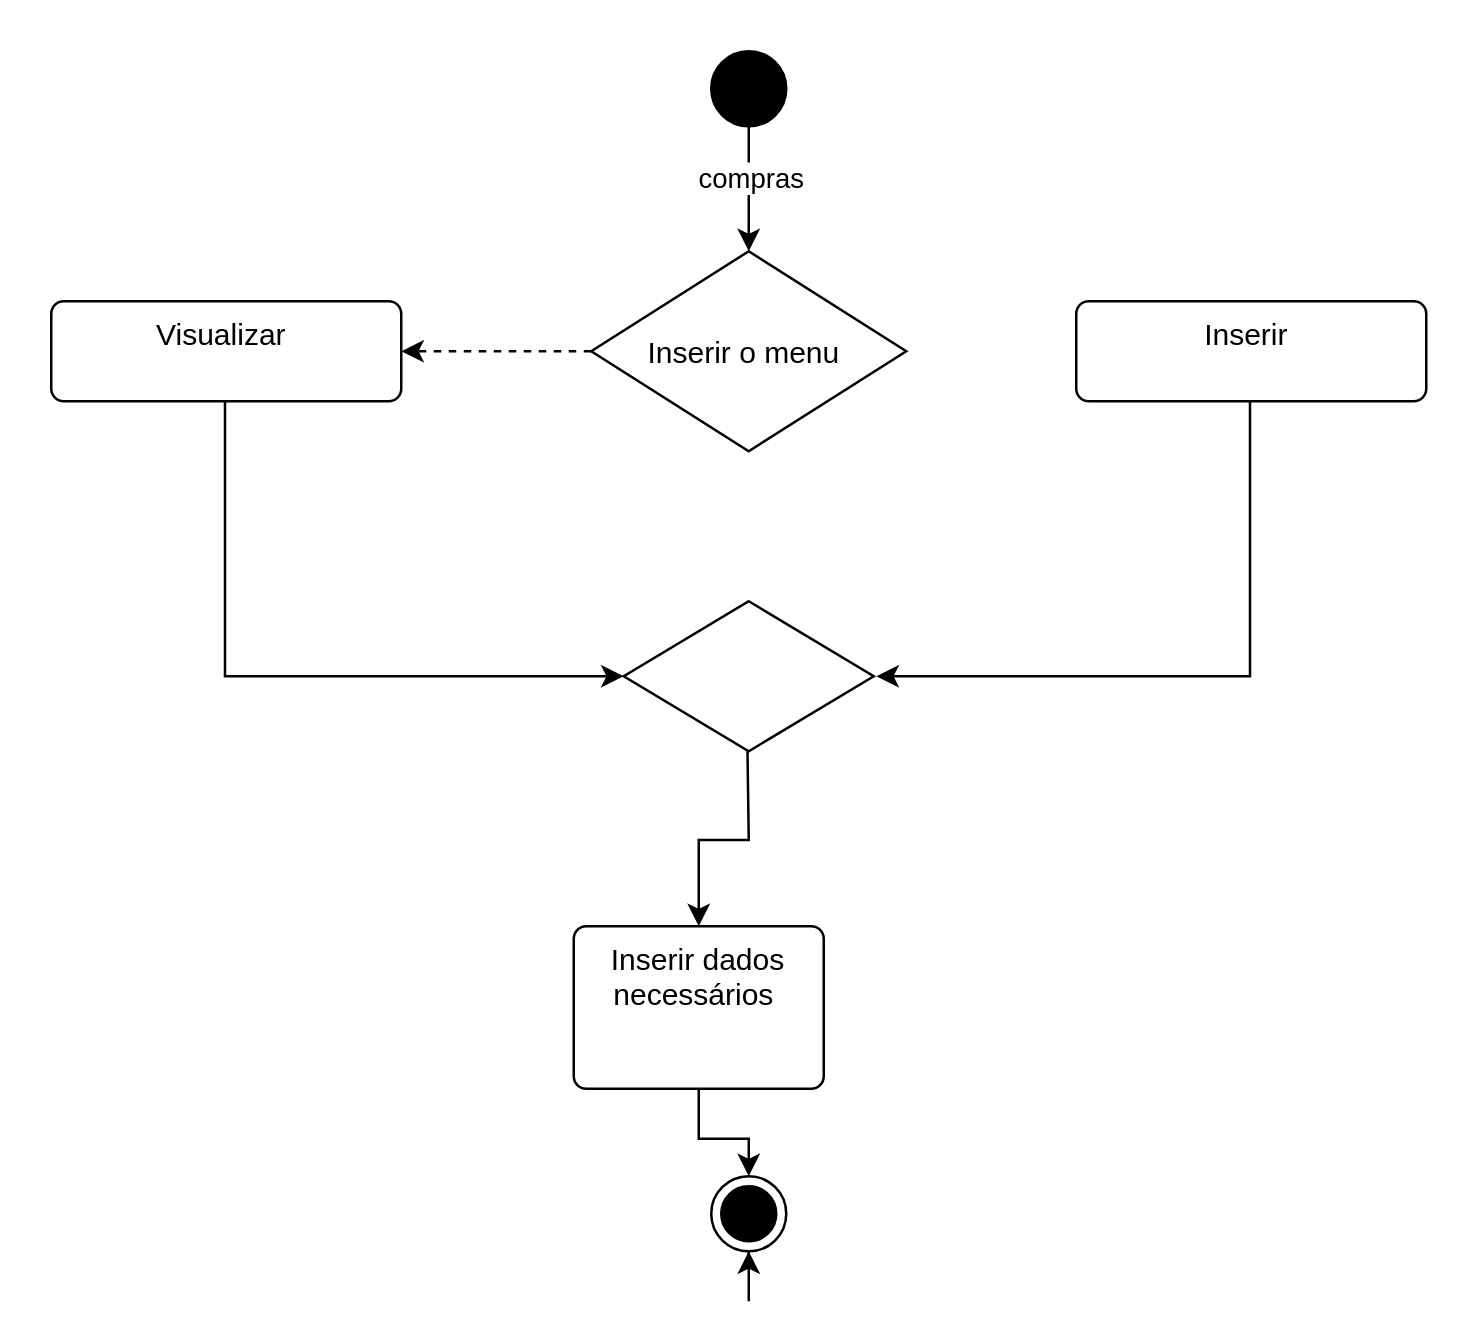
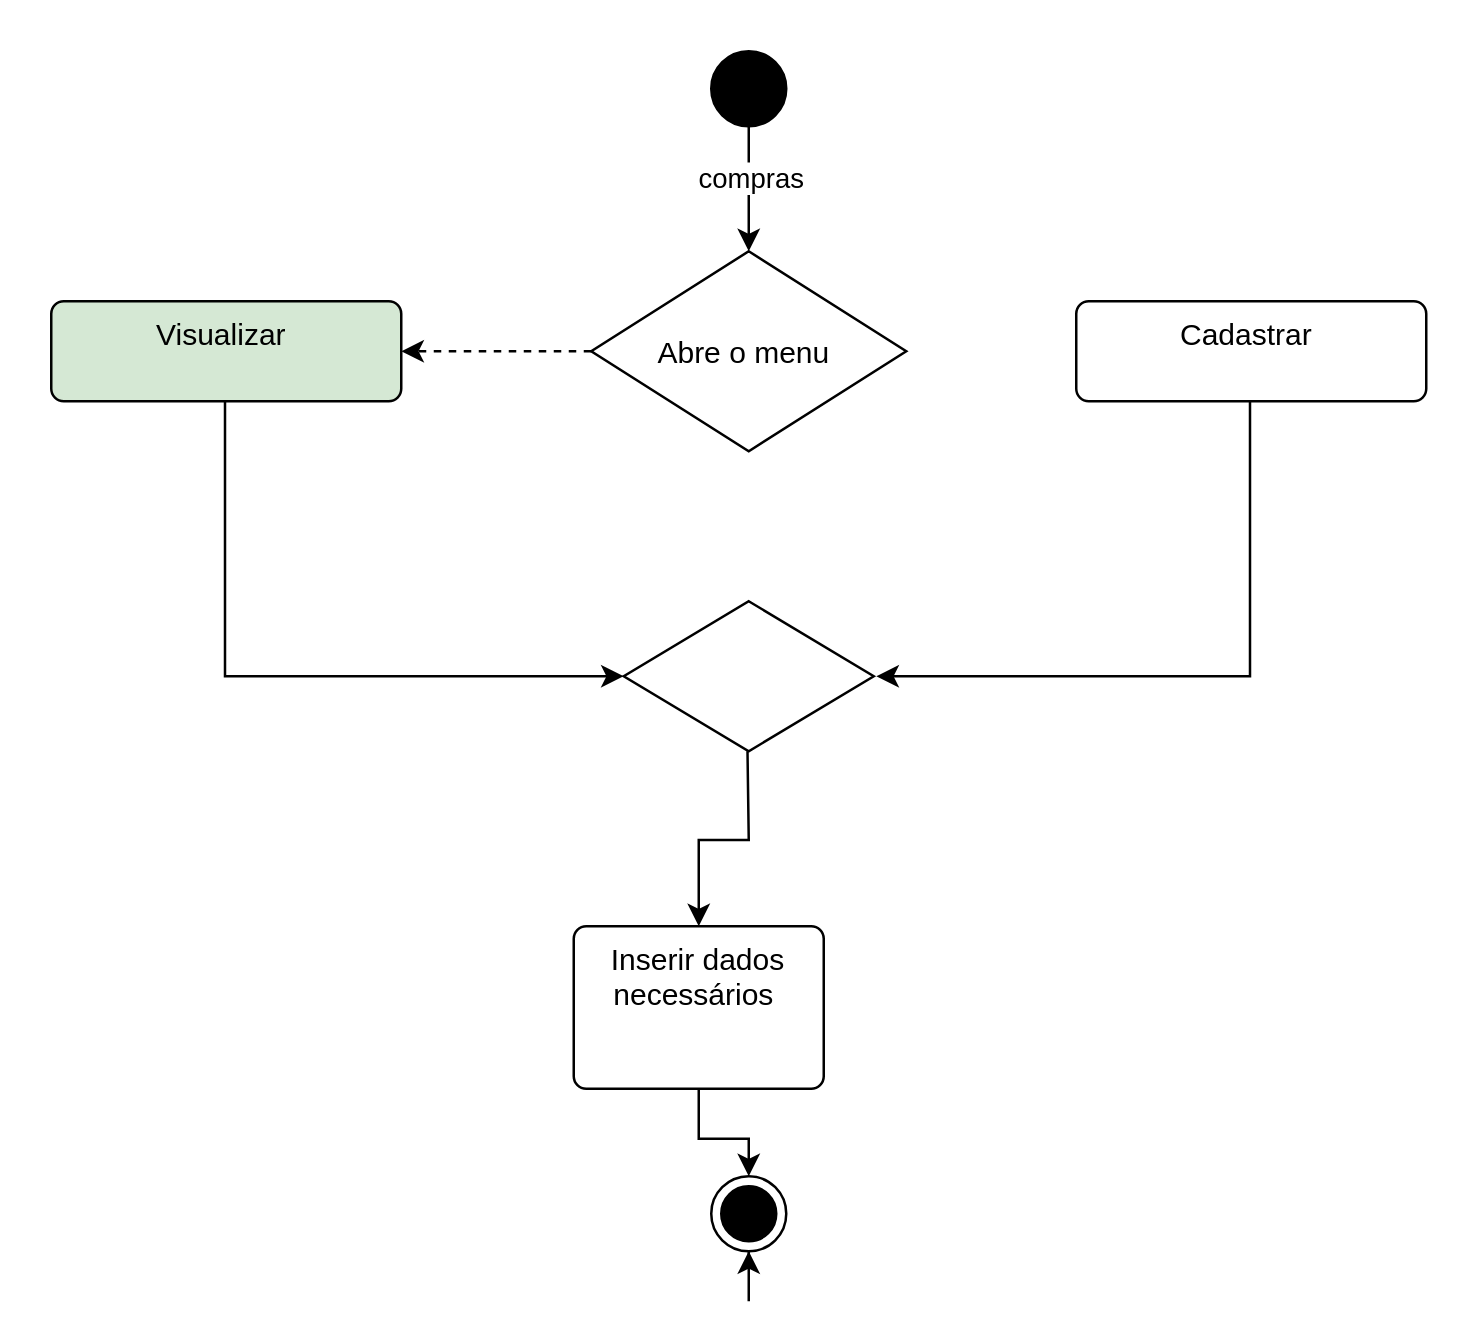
(1251, 337) -> (1251, 337)
(226, 351) -> (226, 351)
(748, 353) -> (748, 353)
